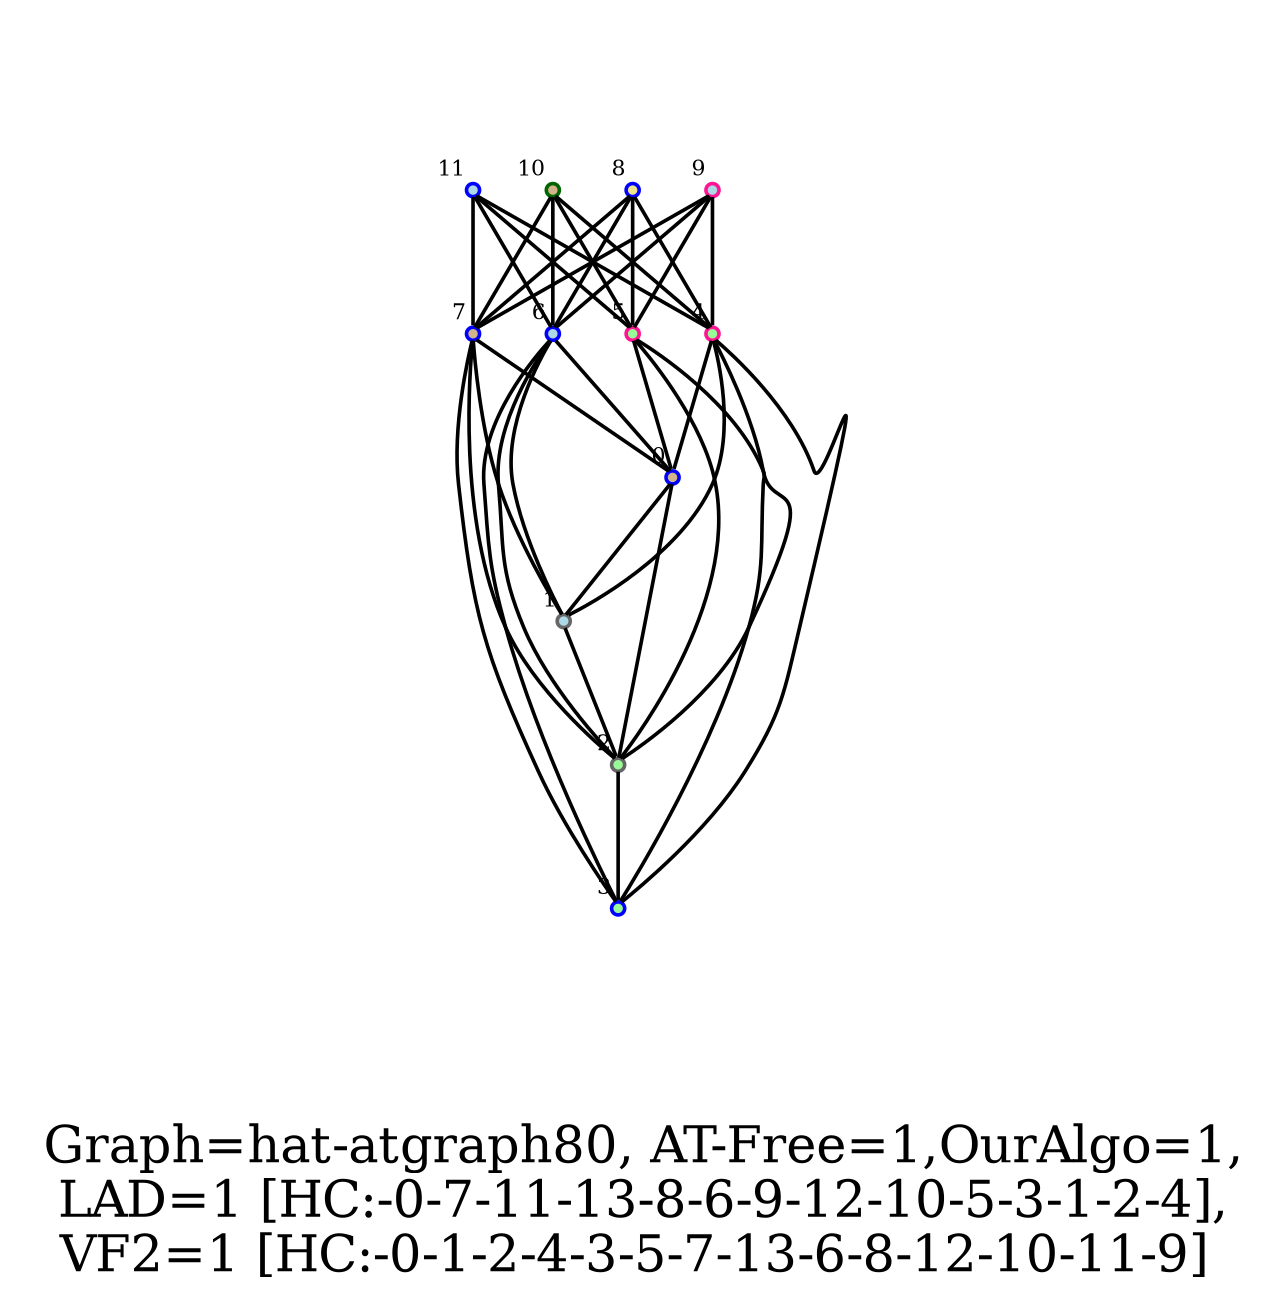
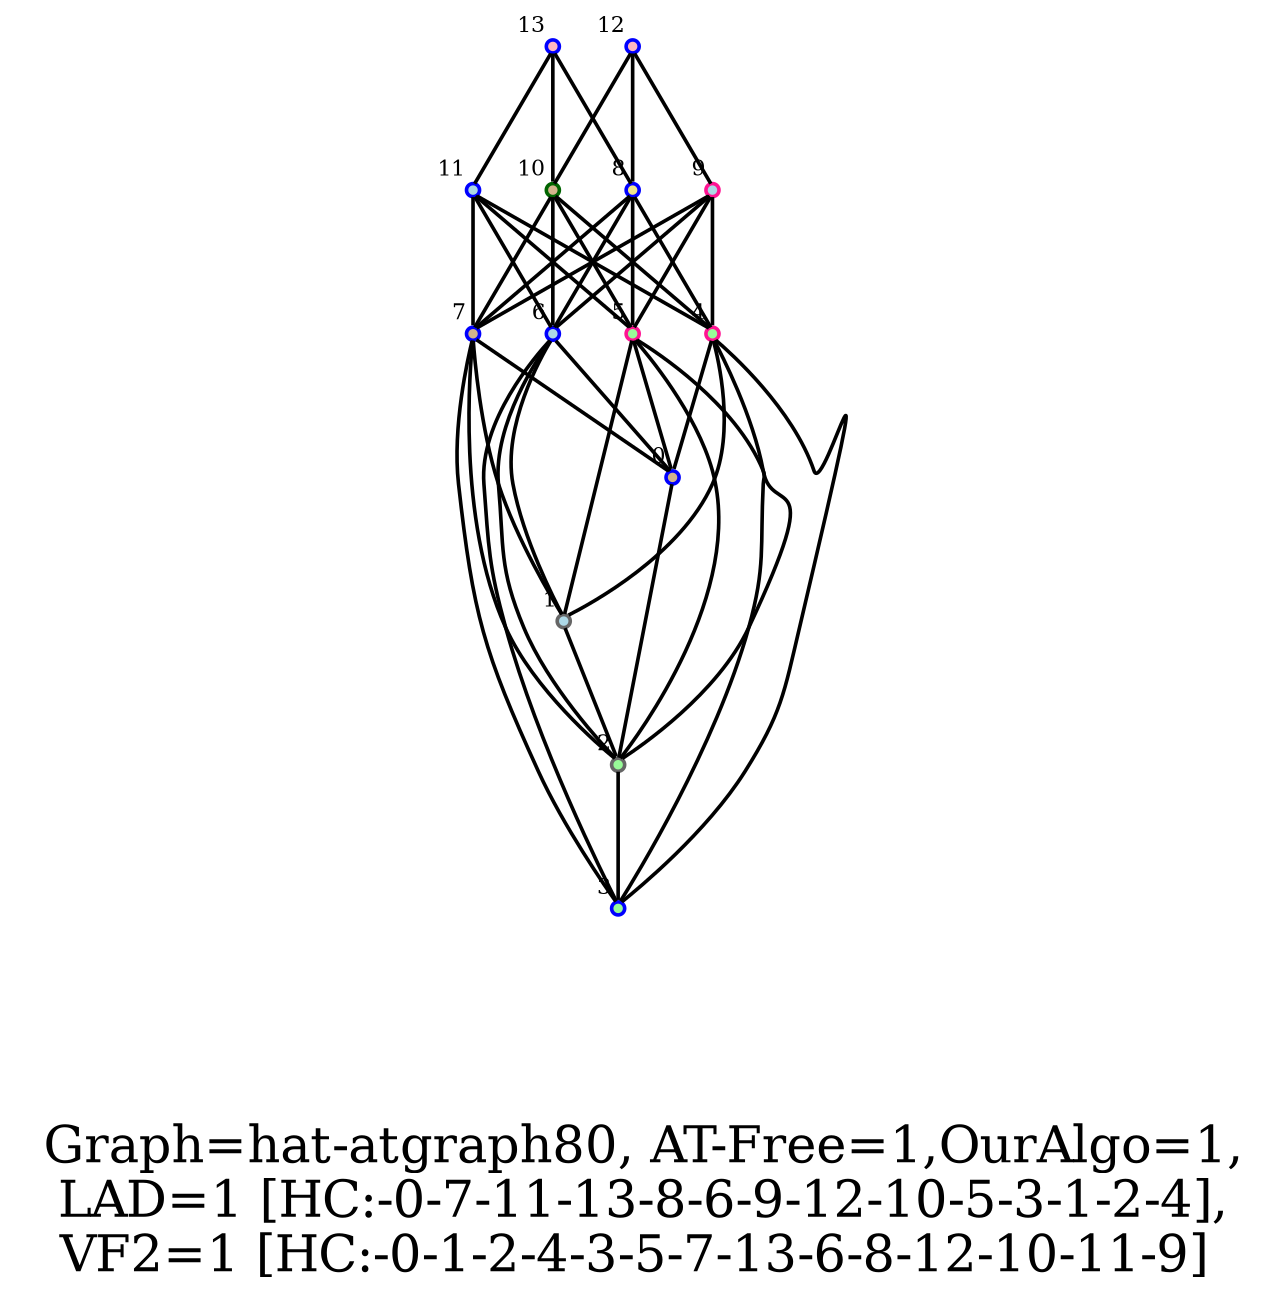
none -> (553, 46)
none -> (633, 46)
(618, 550) -> (598, 477)
